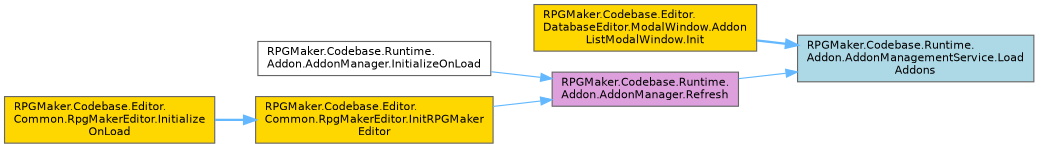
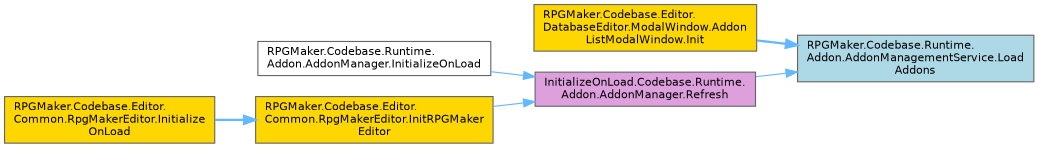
(645, 89) -> (645, 89)
